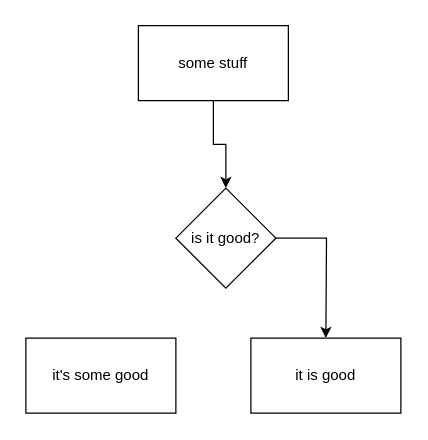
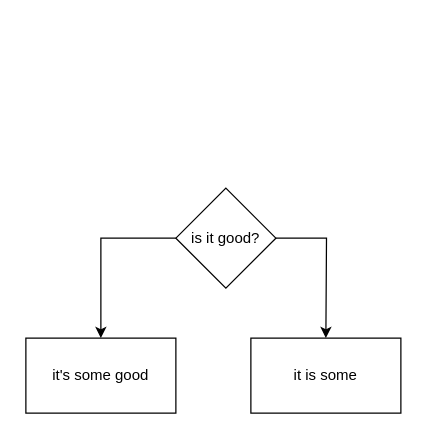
(213, 63) -> none
(215, 144) -> none
none -> (101, 246)
(326, 376) -> (326, 376)
